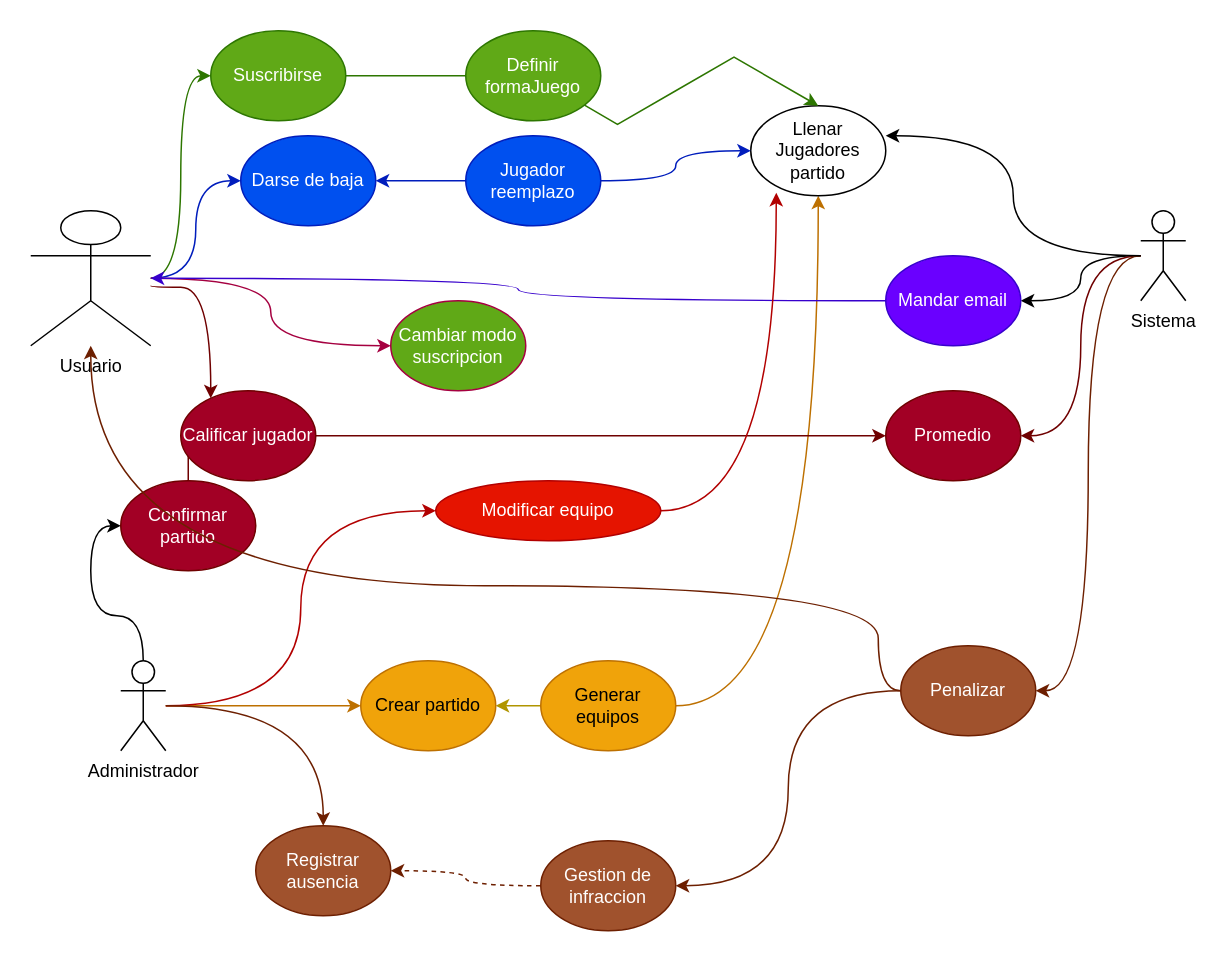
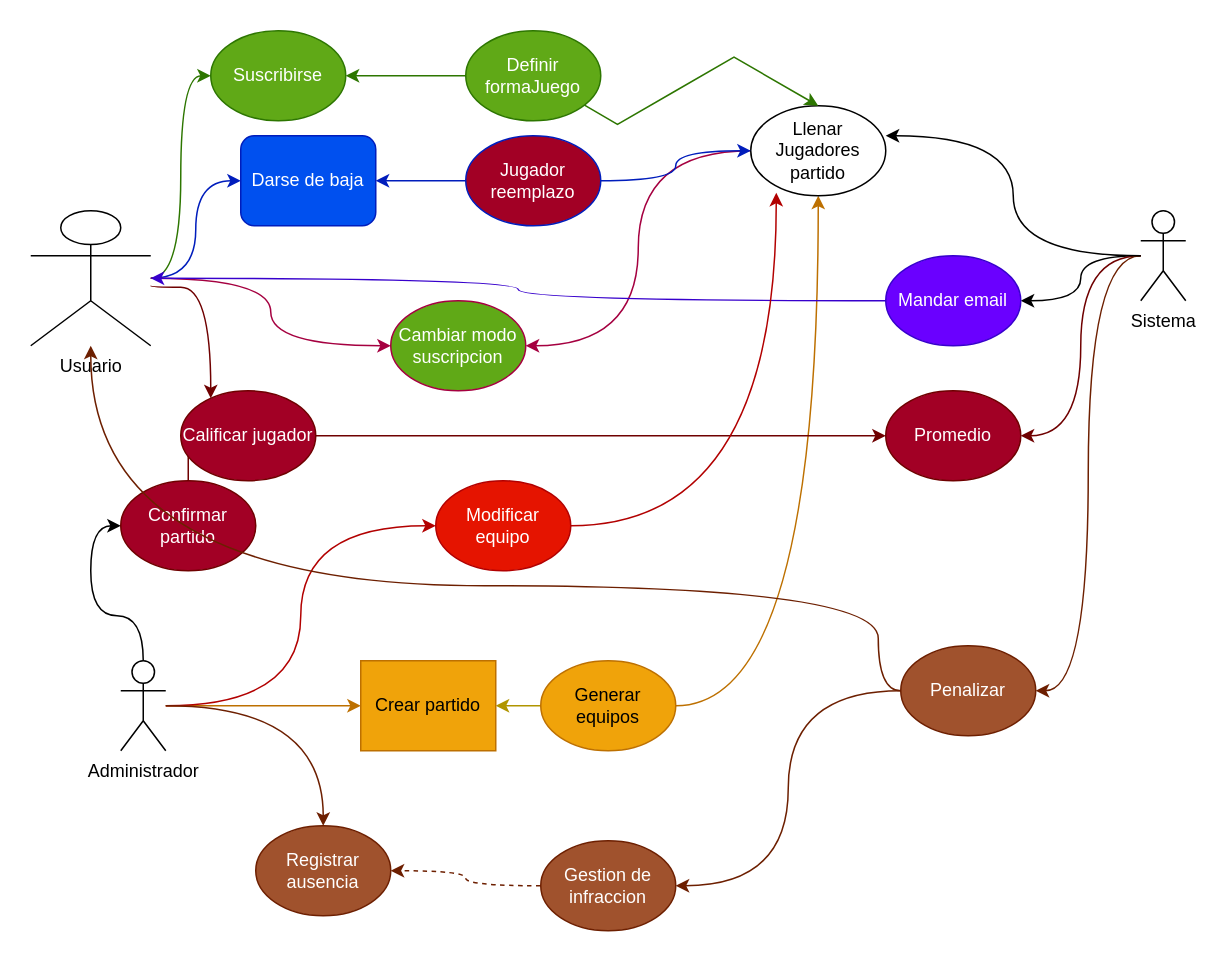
(352, 76) -> (357, 76)
(308, 181) -> (308, 181)
(533, 181) -> (533, 181)
none -> (632, 290)
(548, 511) -> (503, 526)
(428, 706) -> (428, 706)
